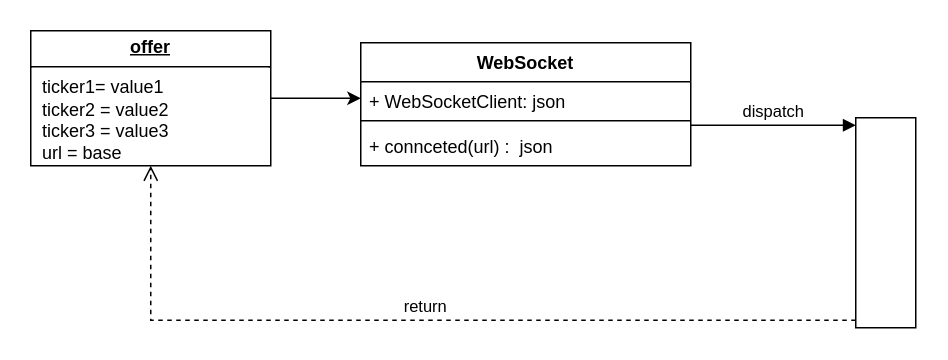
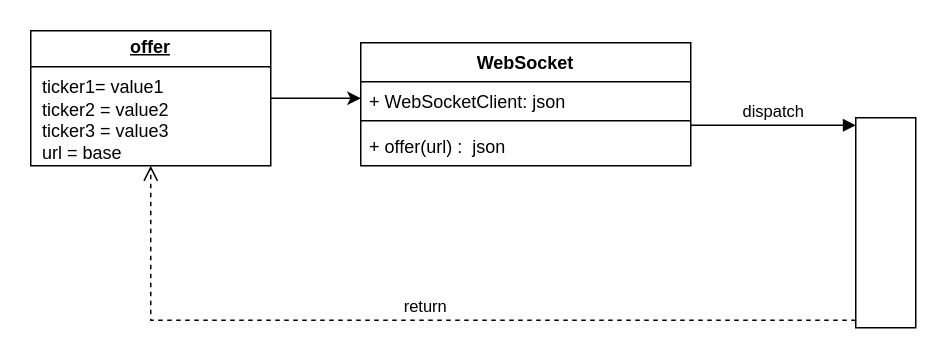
(479, 148) -> (459, 148)
